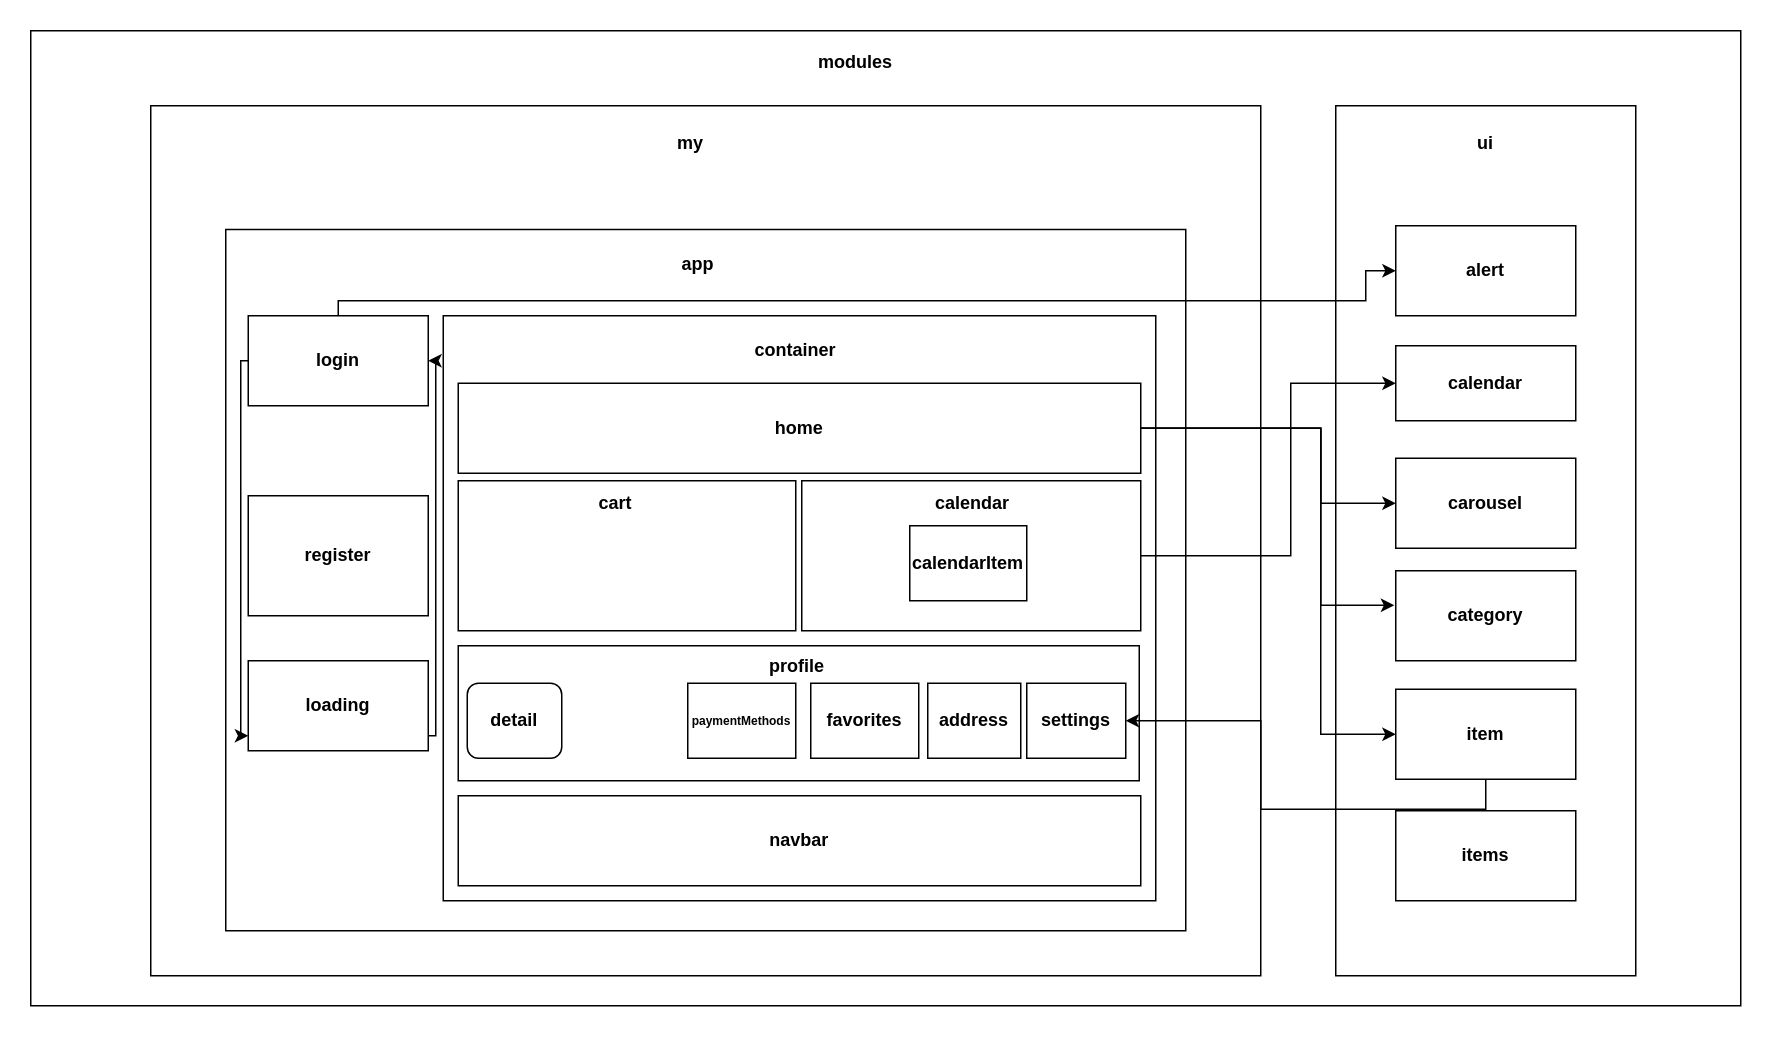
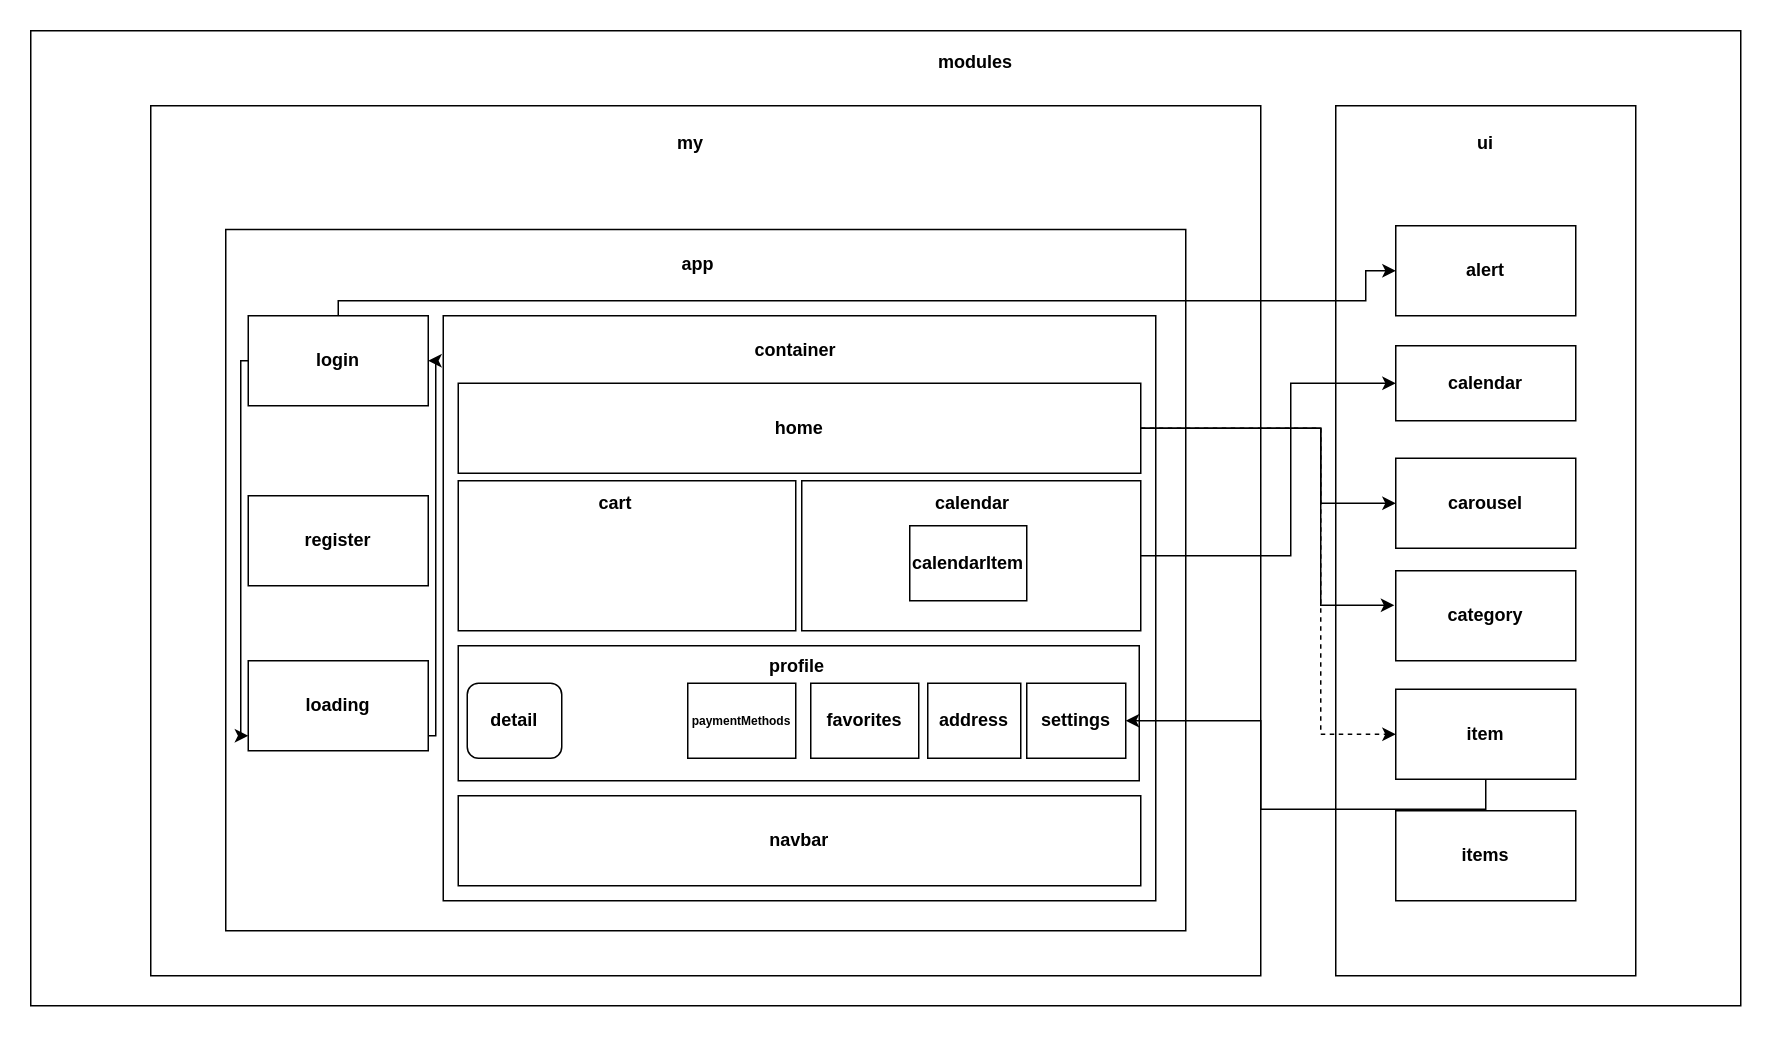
(856, 62) -> (976, 62)
(338, 556) -> (338, 541)
(1321, 703) -> (1321, 703)
